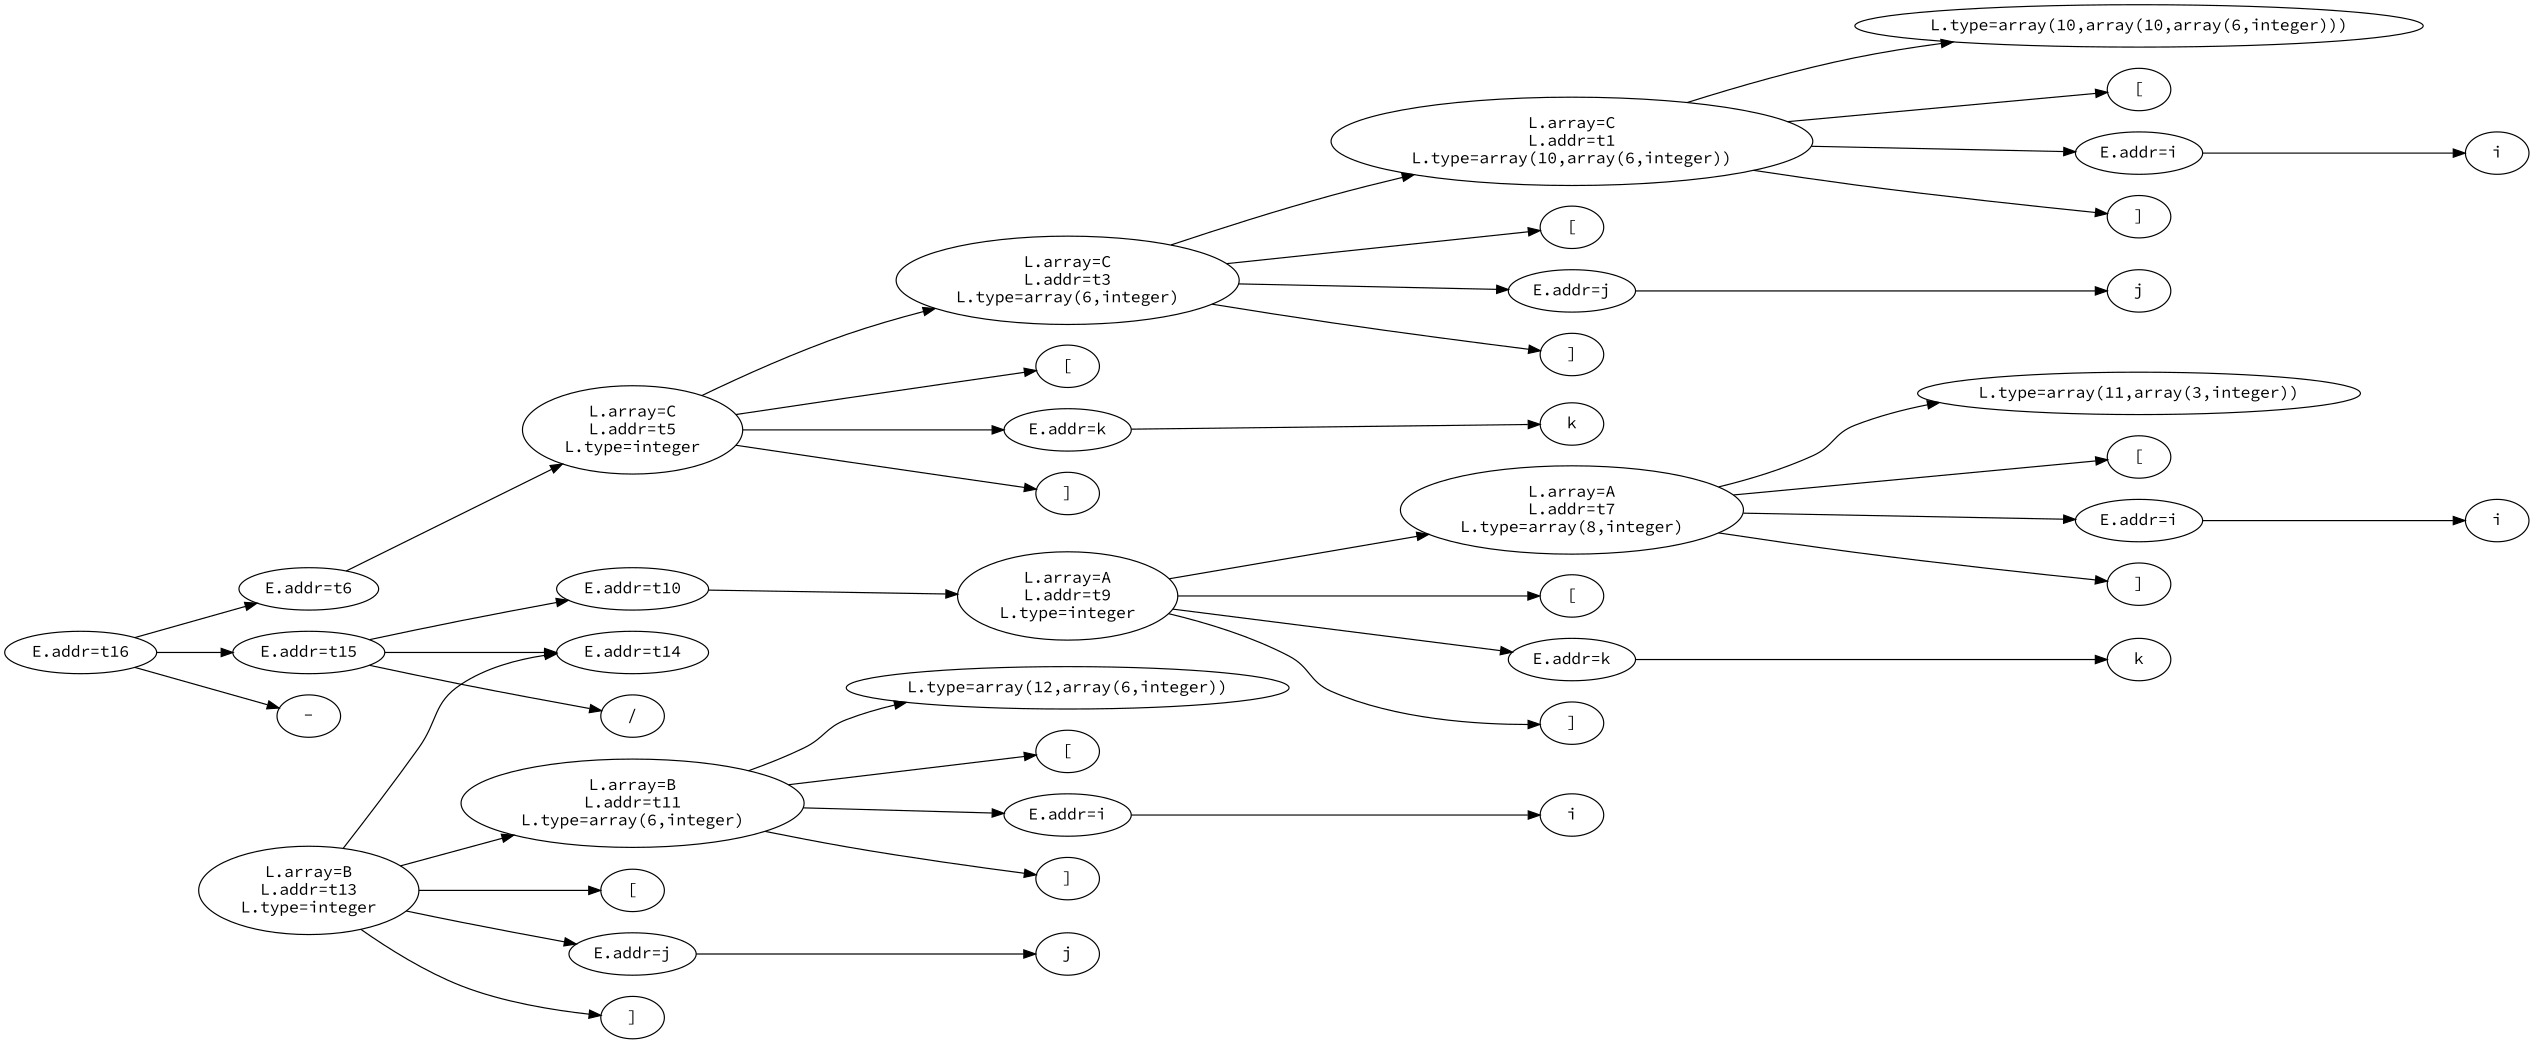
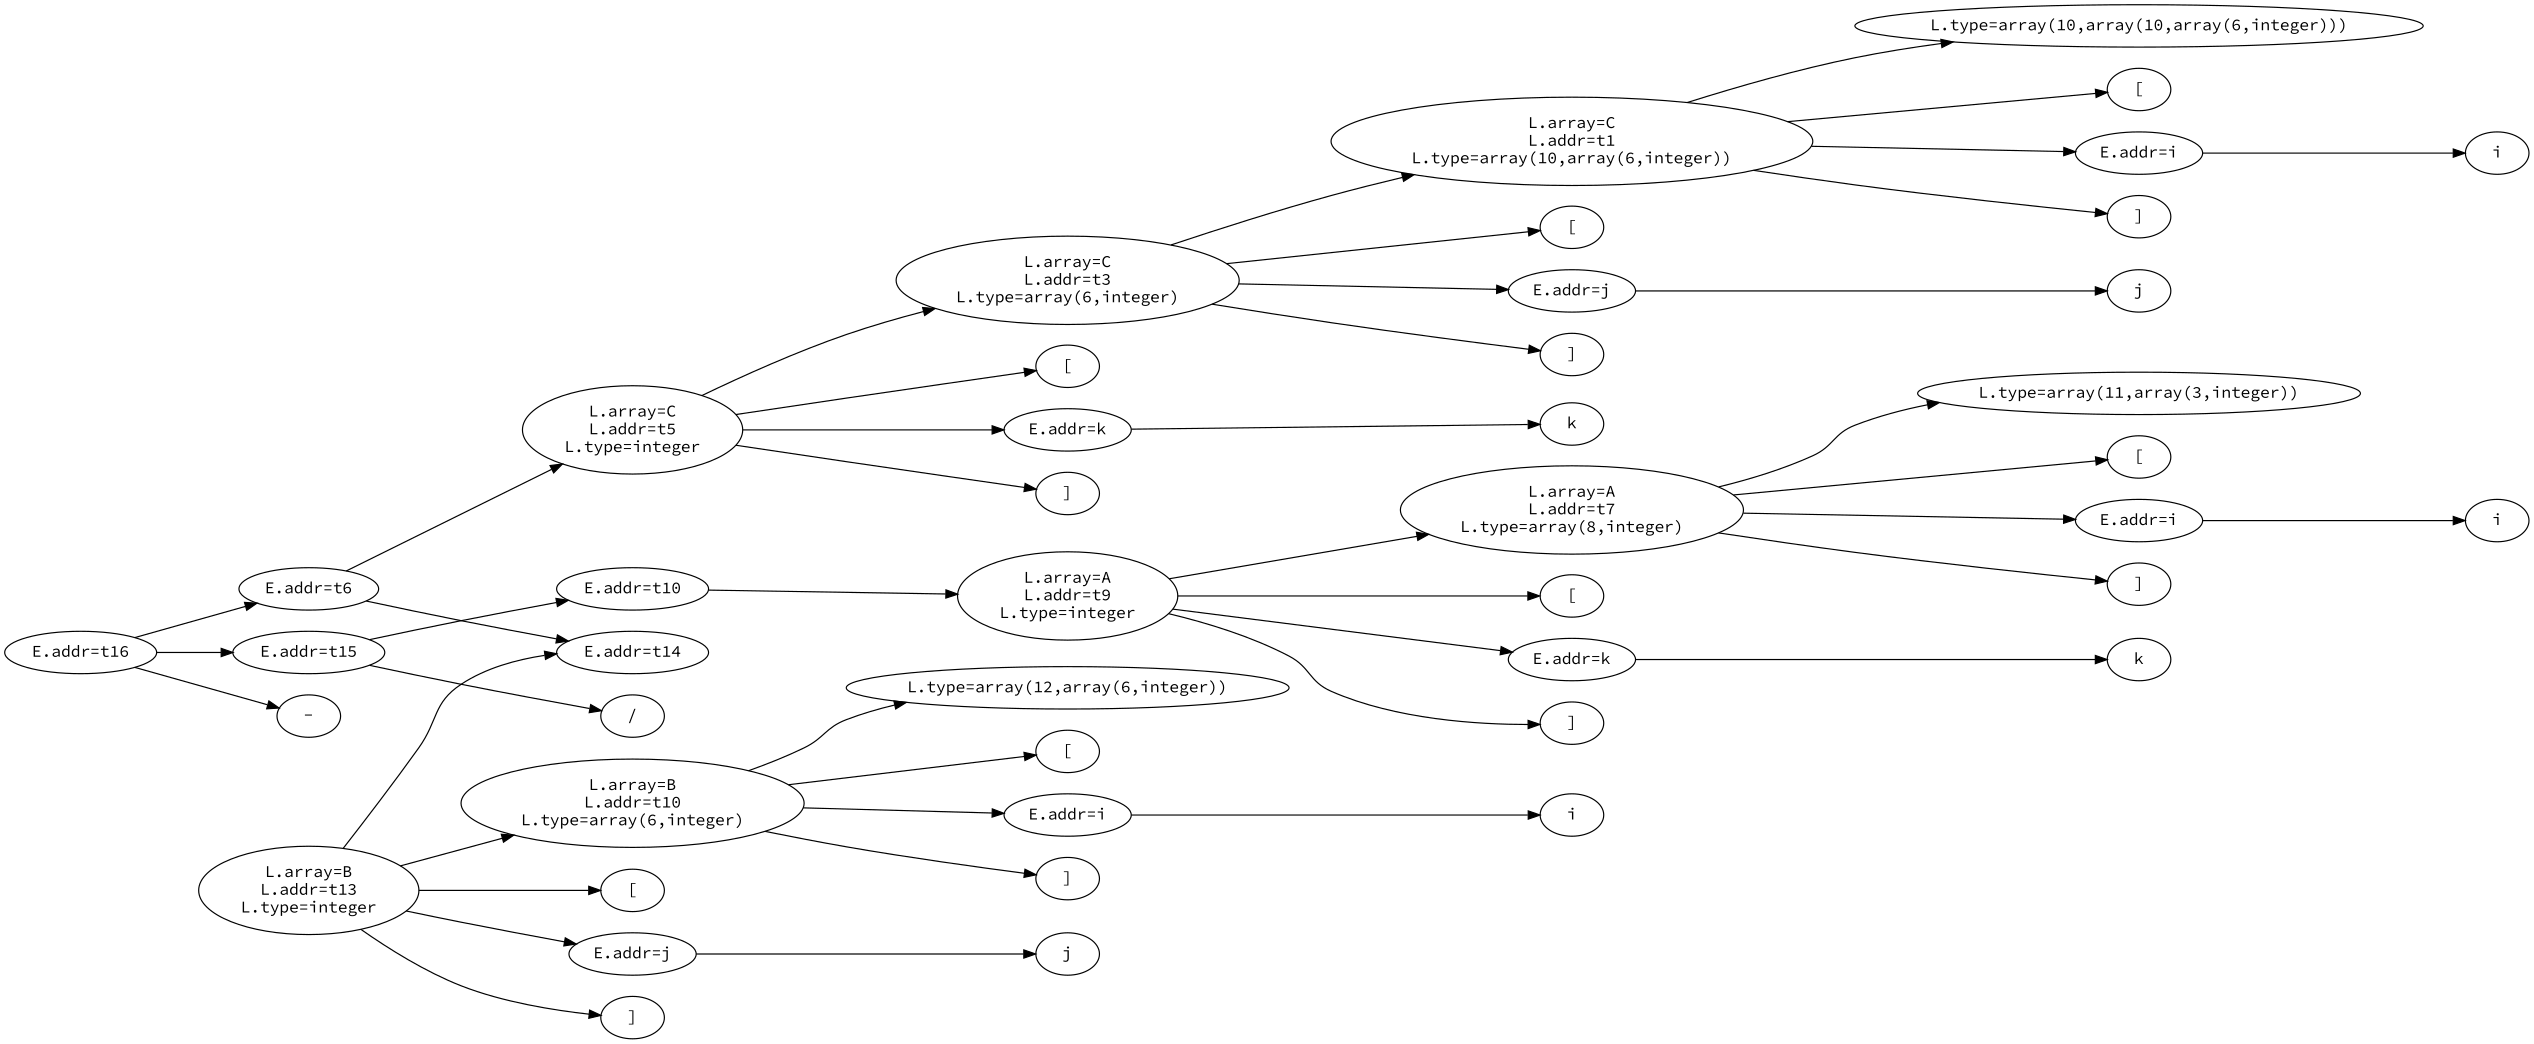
(465, 652) -> (442, 617)
(633, 803) -> (633, 803)
